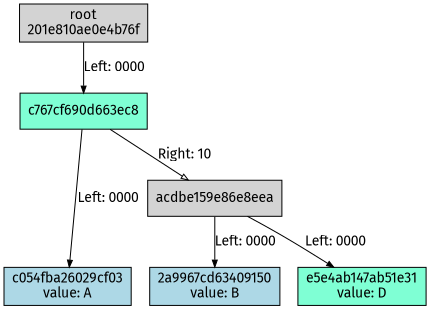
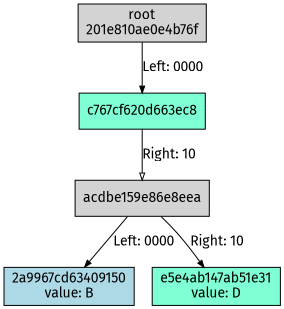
(84, 111) -> (142, 111)
(335, 242) -> (217, 242)
(68, 286) -> none
